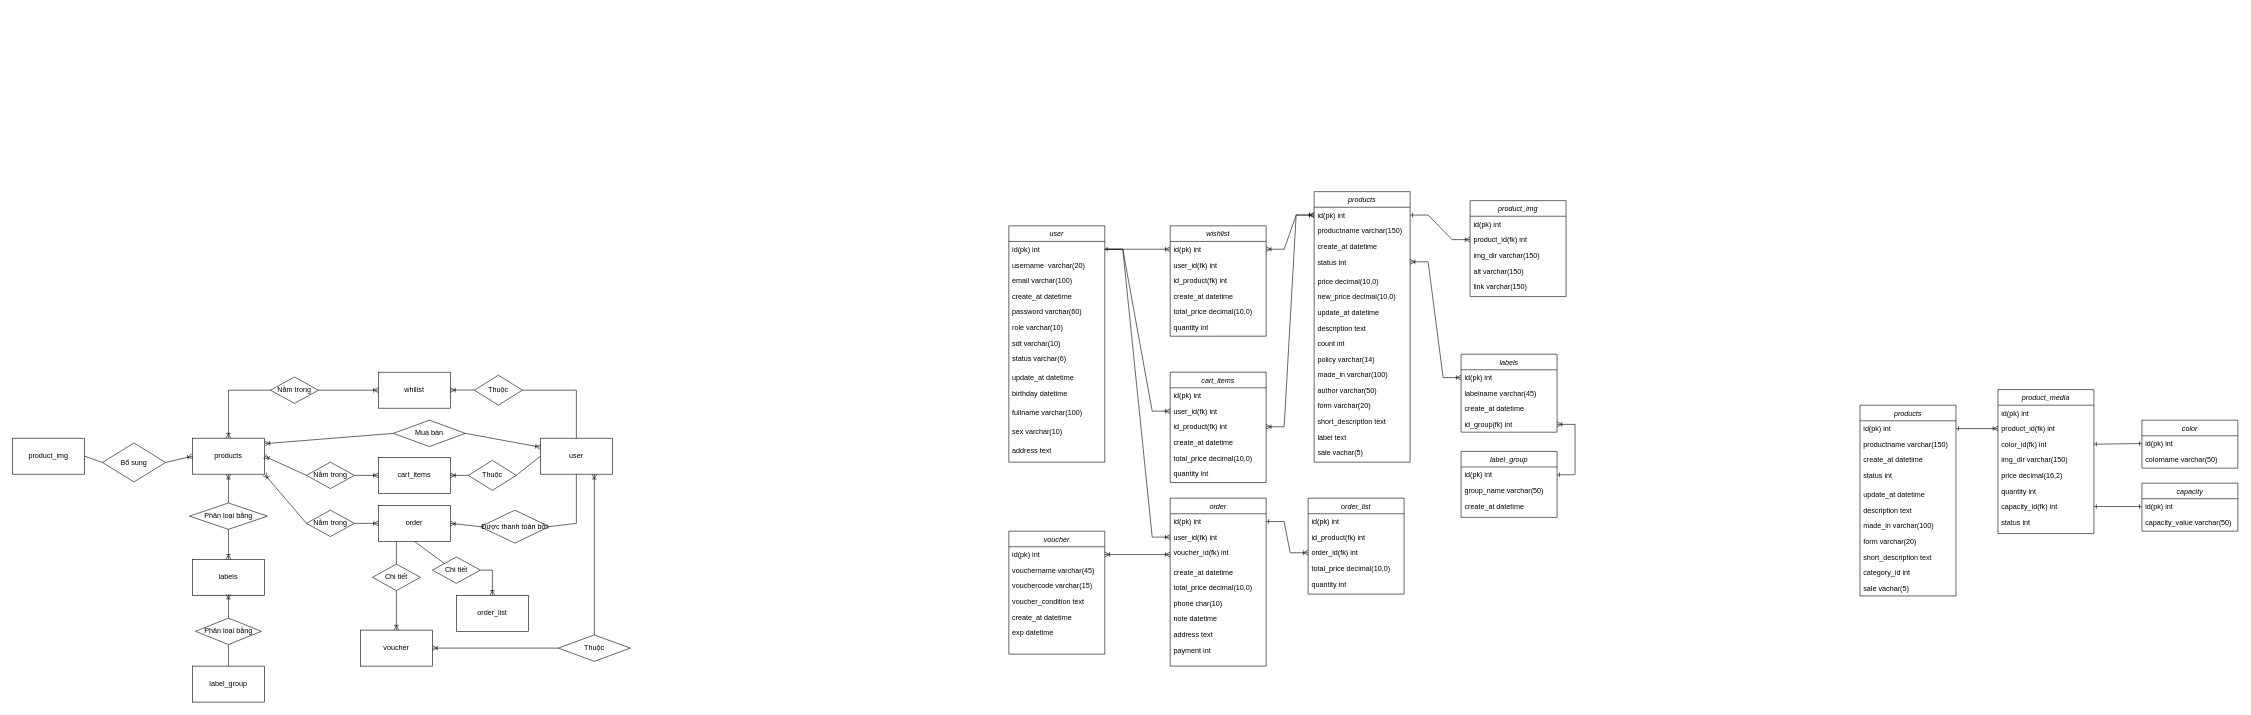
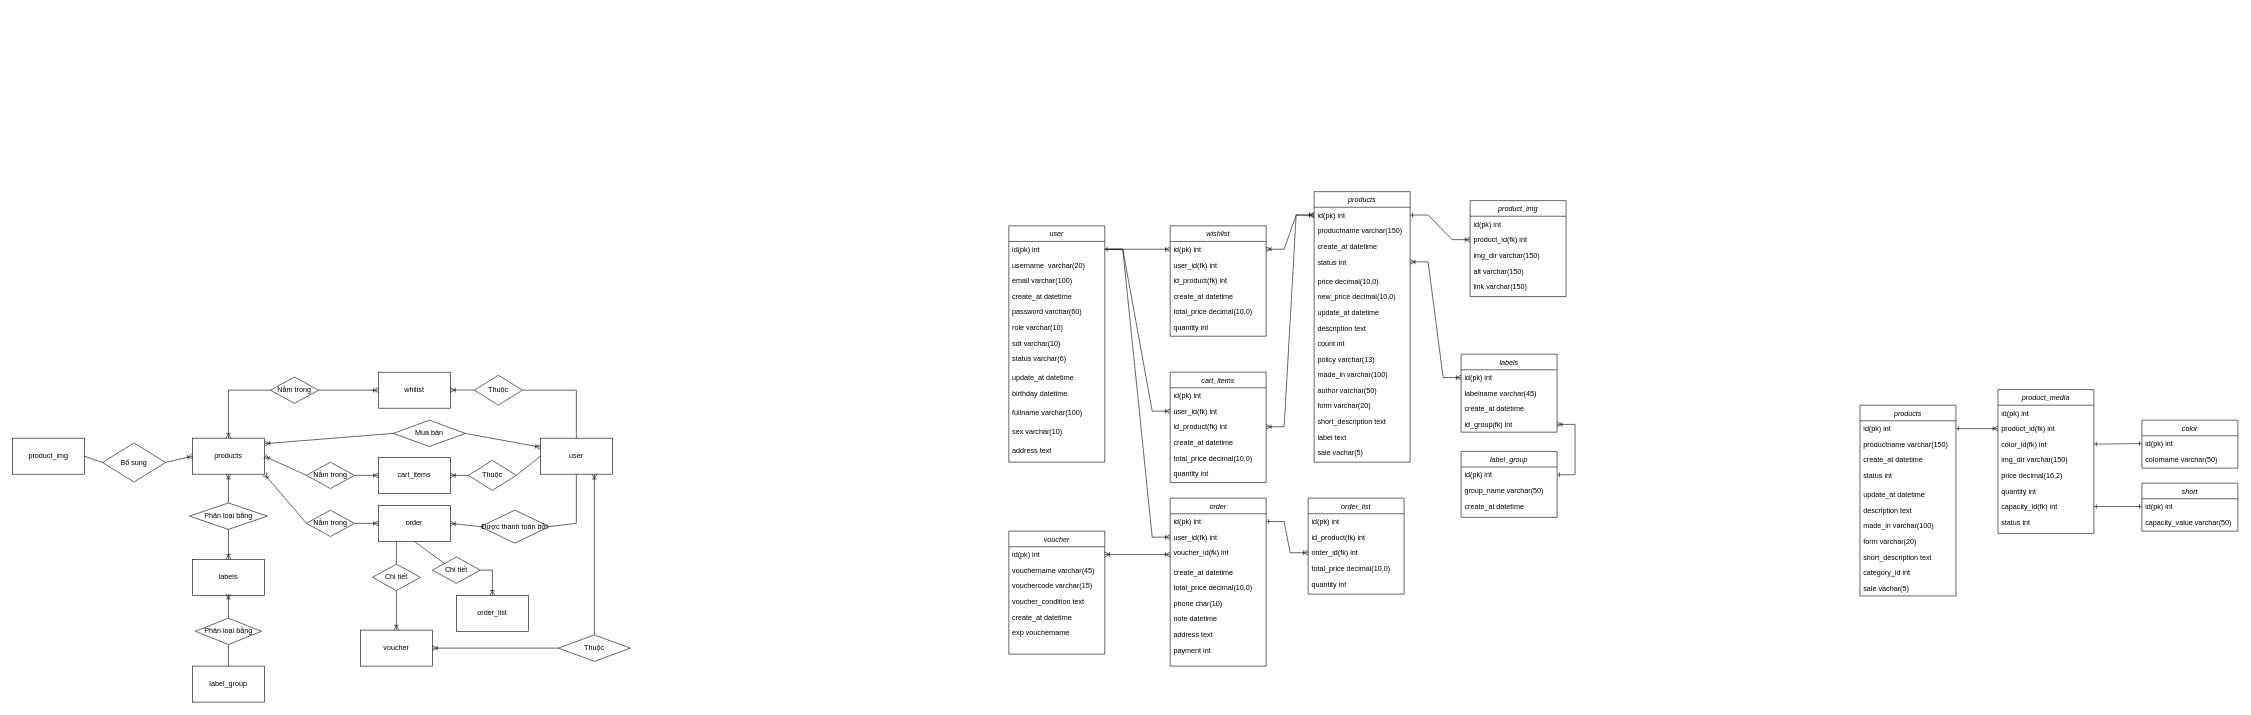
(1351, 359) -> (1351, 359)
(2190, 491) -> (2190, 491)
(1035, 633) -> (1042, 633)
